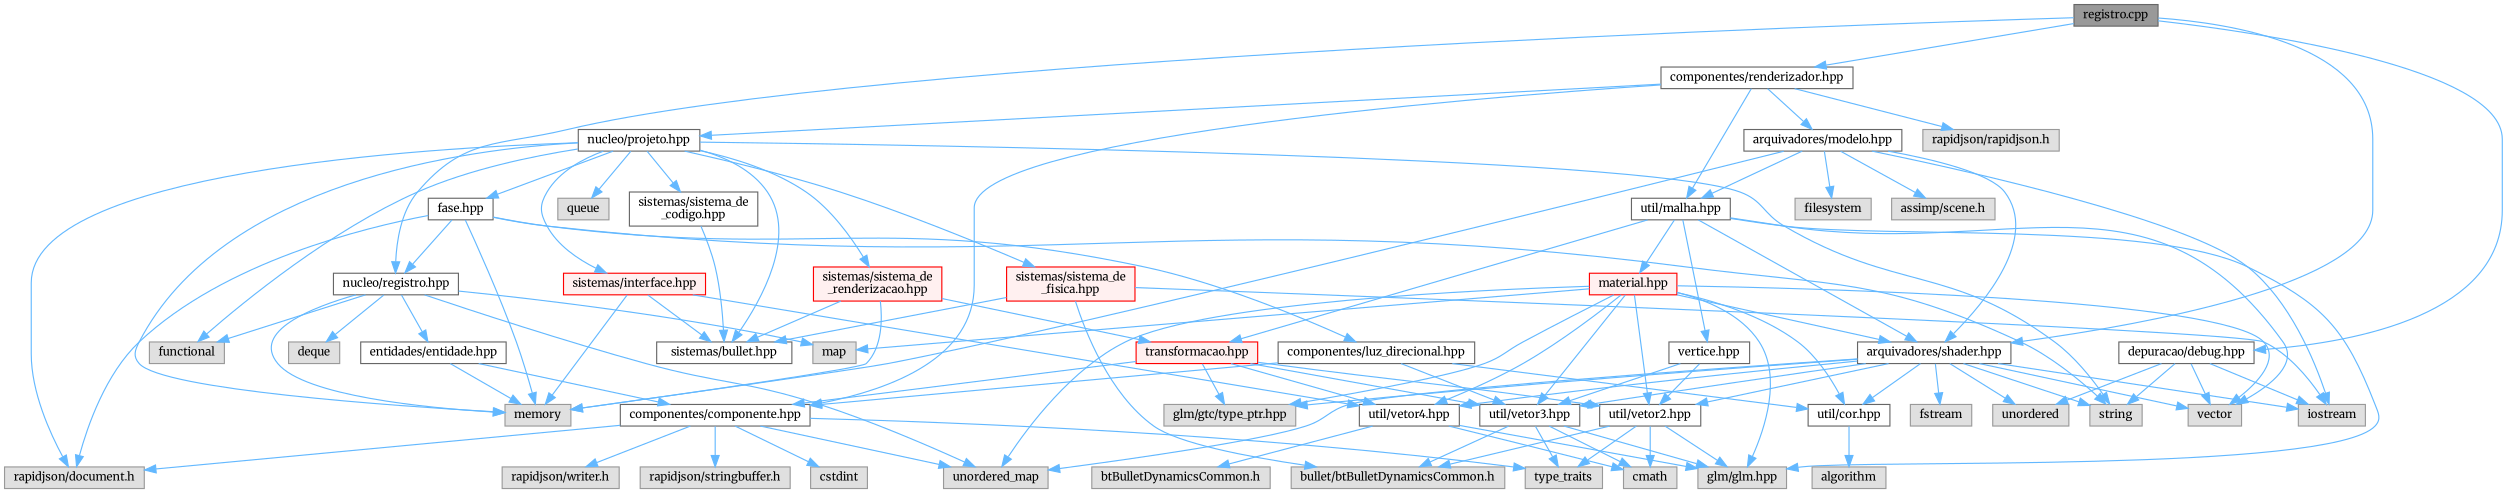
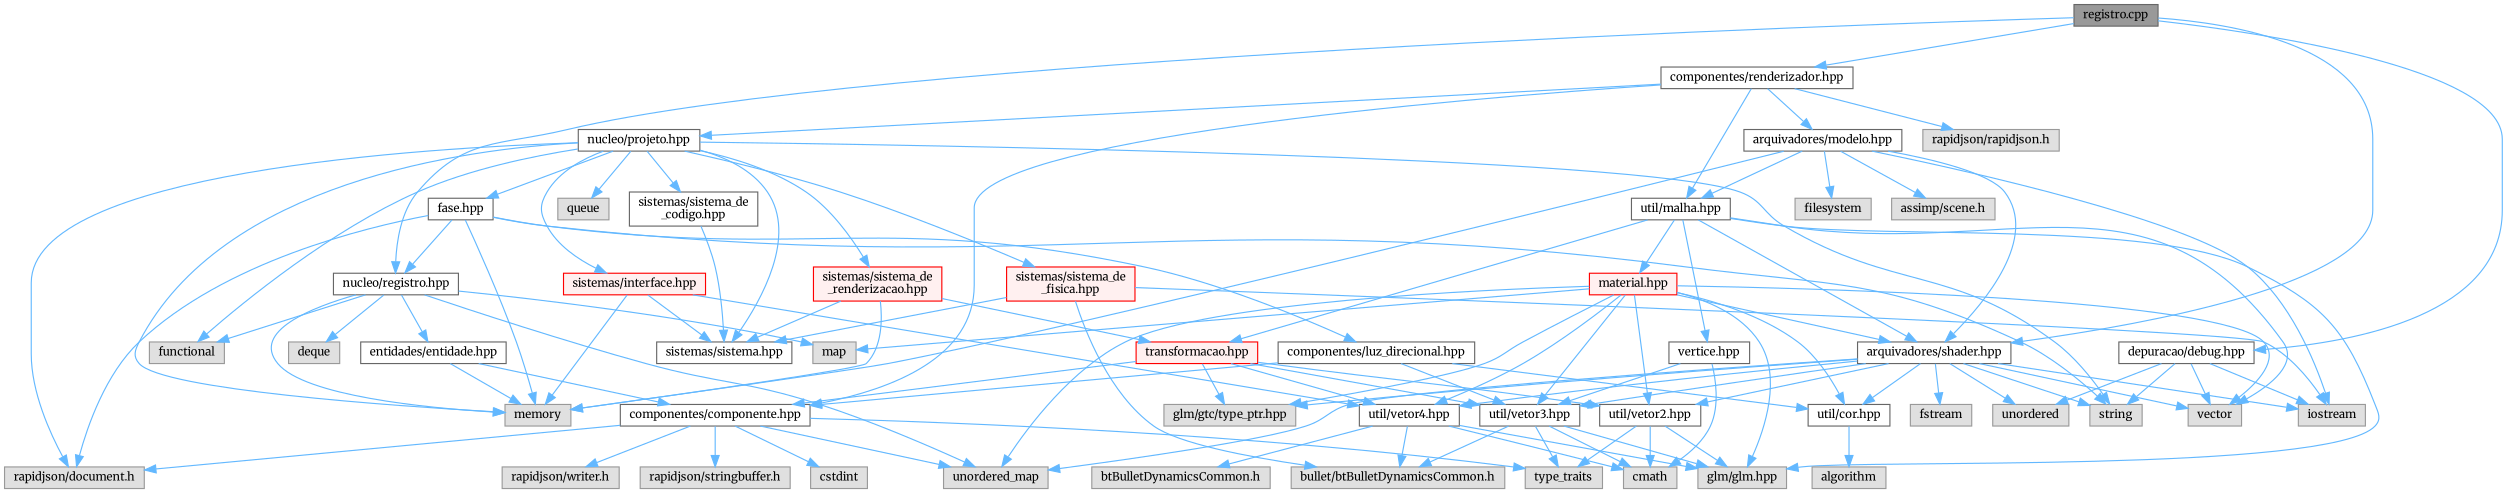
(724, 353) -> (724, 353)
(1684, 380) -> (1713, 418)
(1510, 450) -> (1405, 441)
